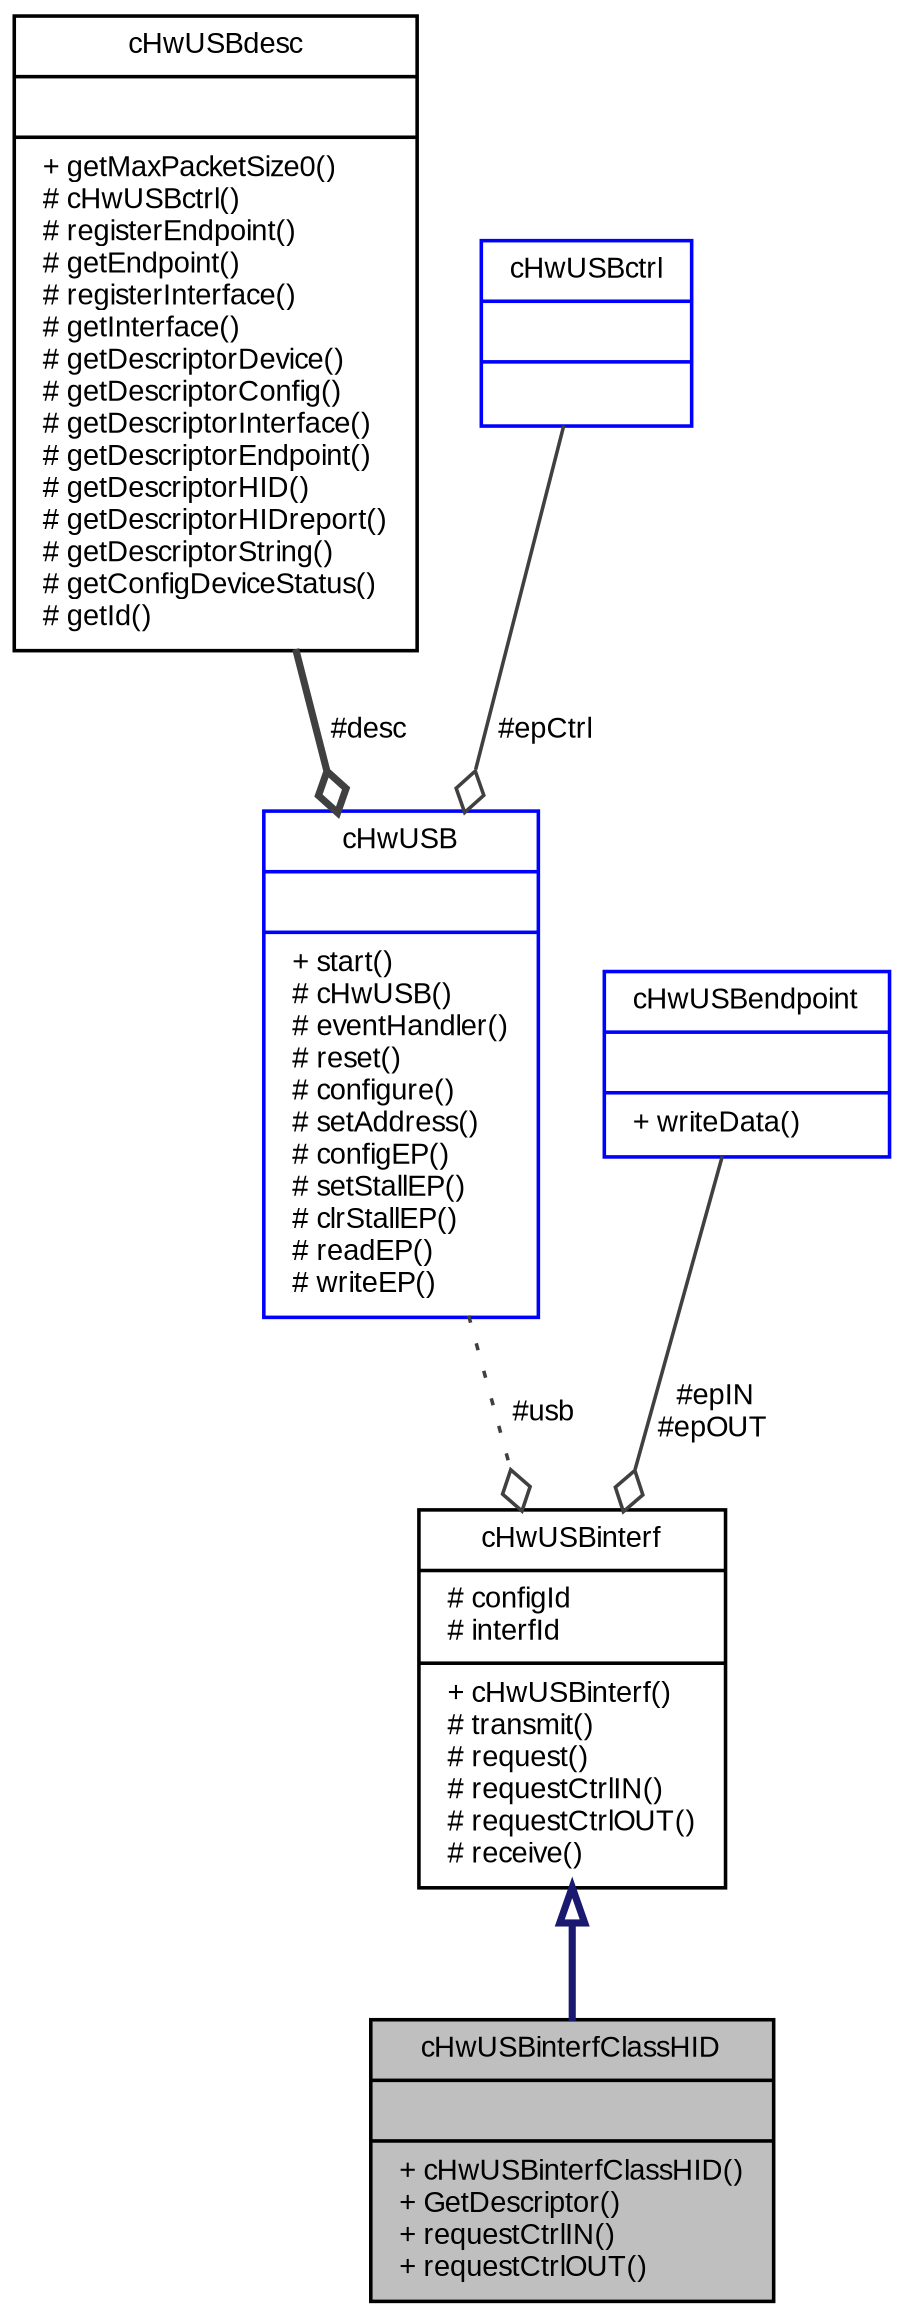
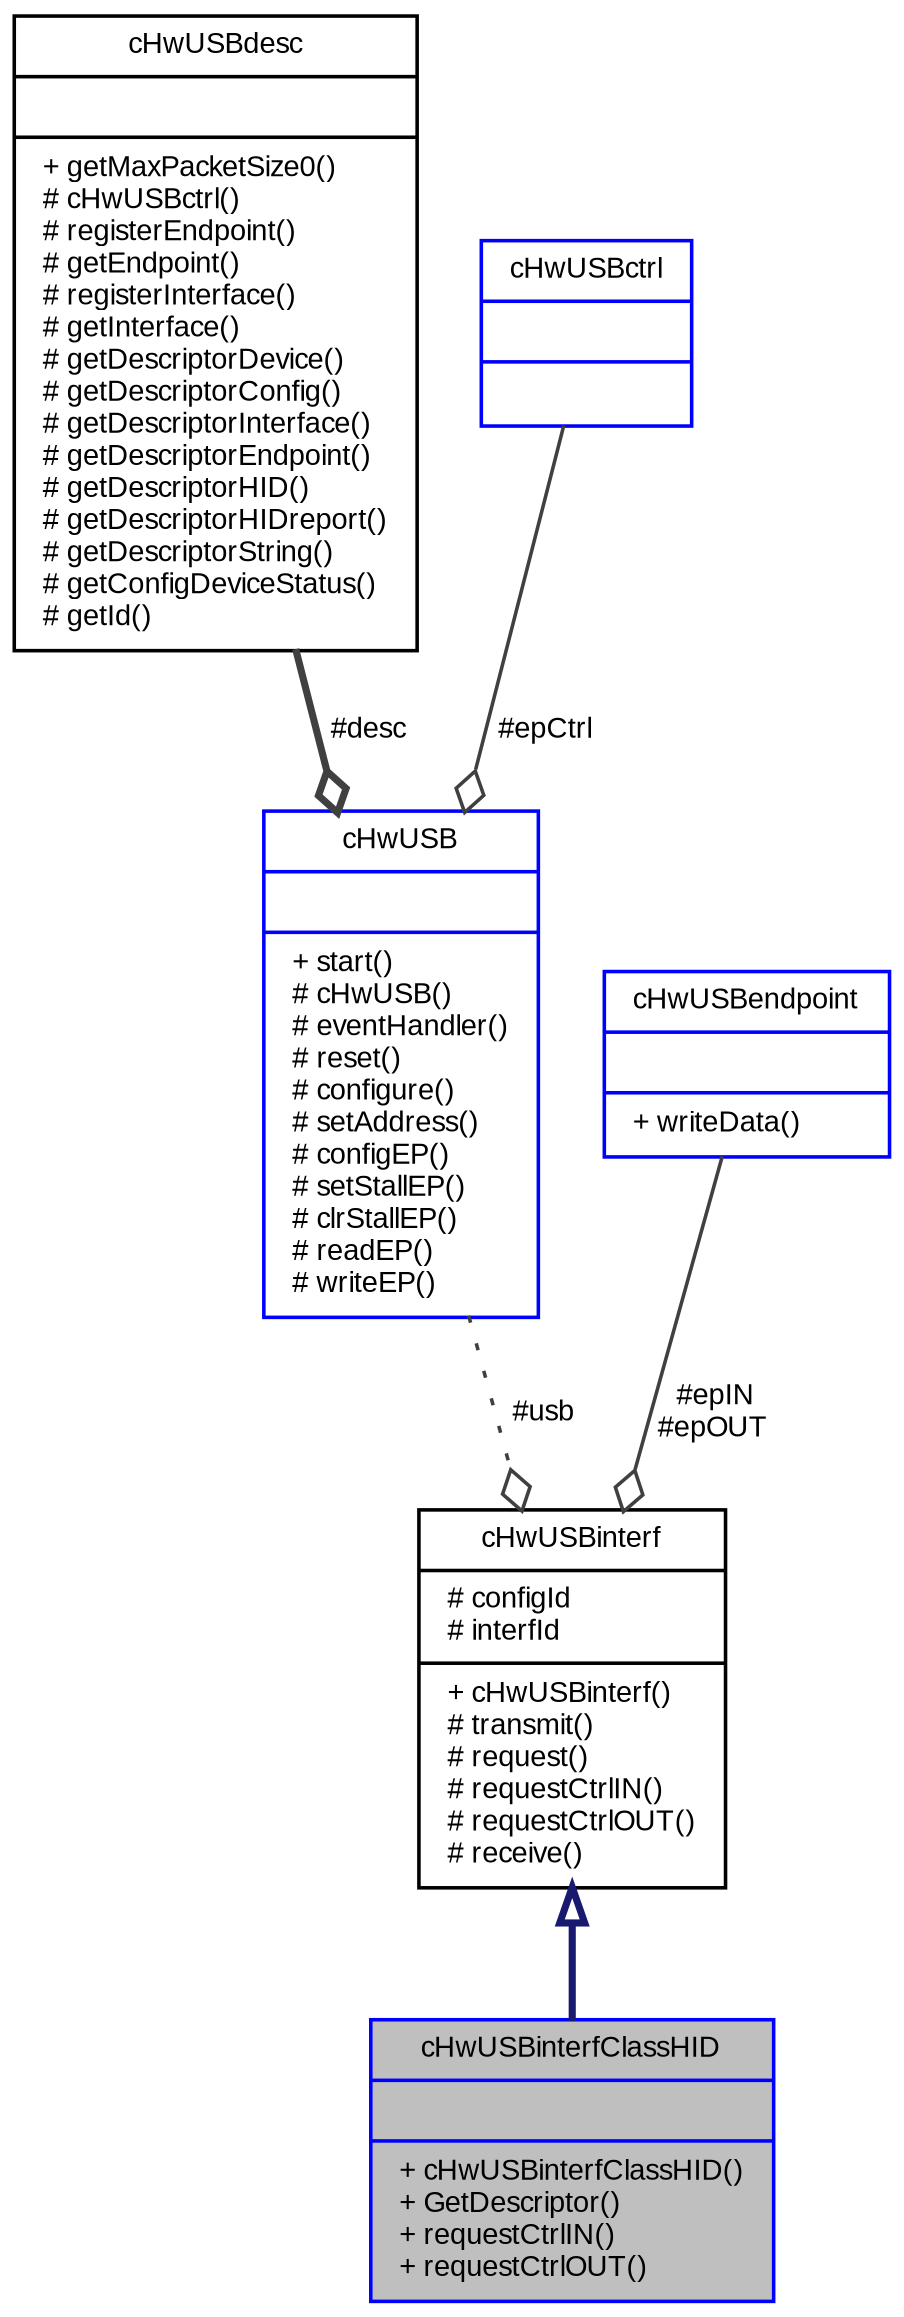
(572, 2161) -> (572, 2161)
